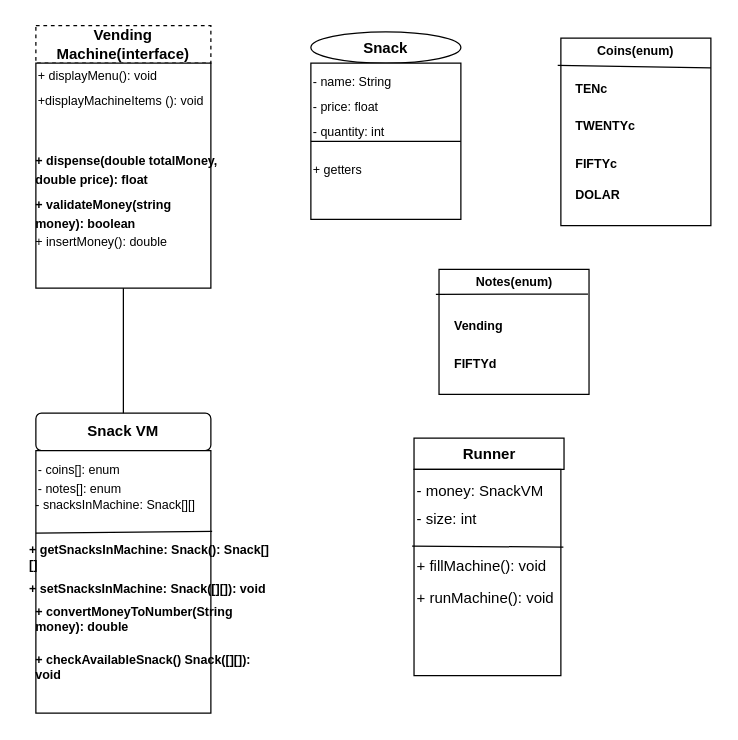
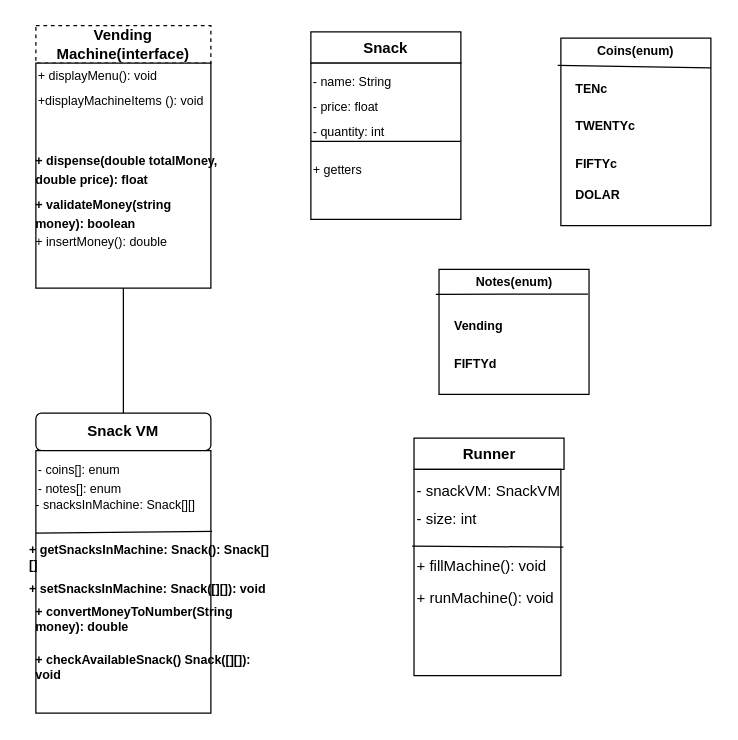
(386, 48) -> (386, 48)
(468, 492) -> (475, 492)
